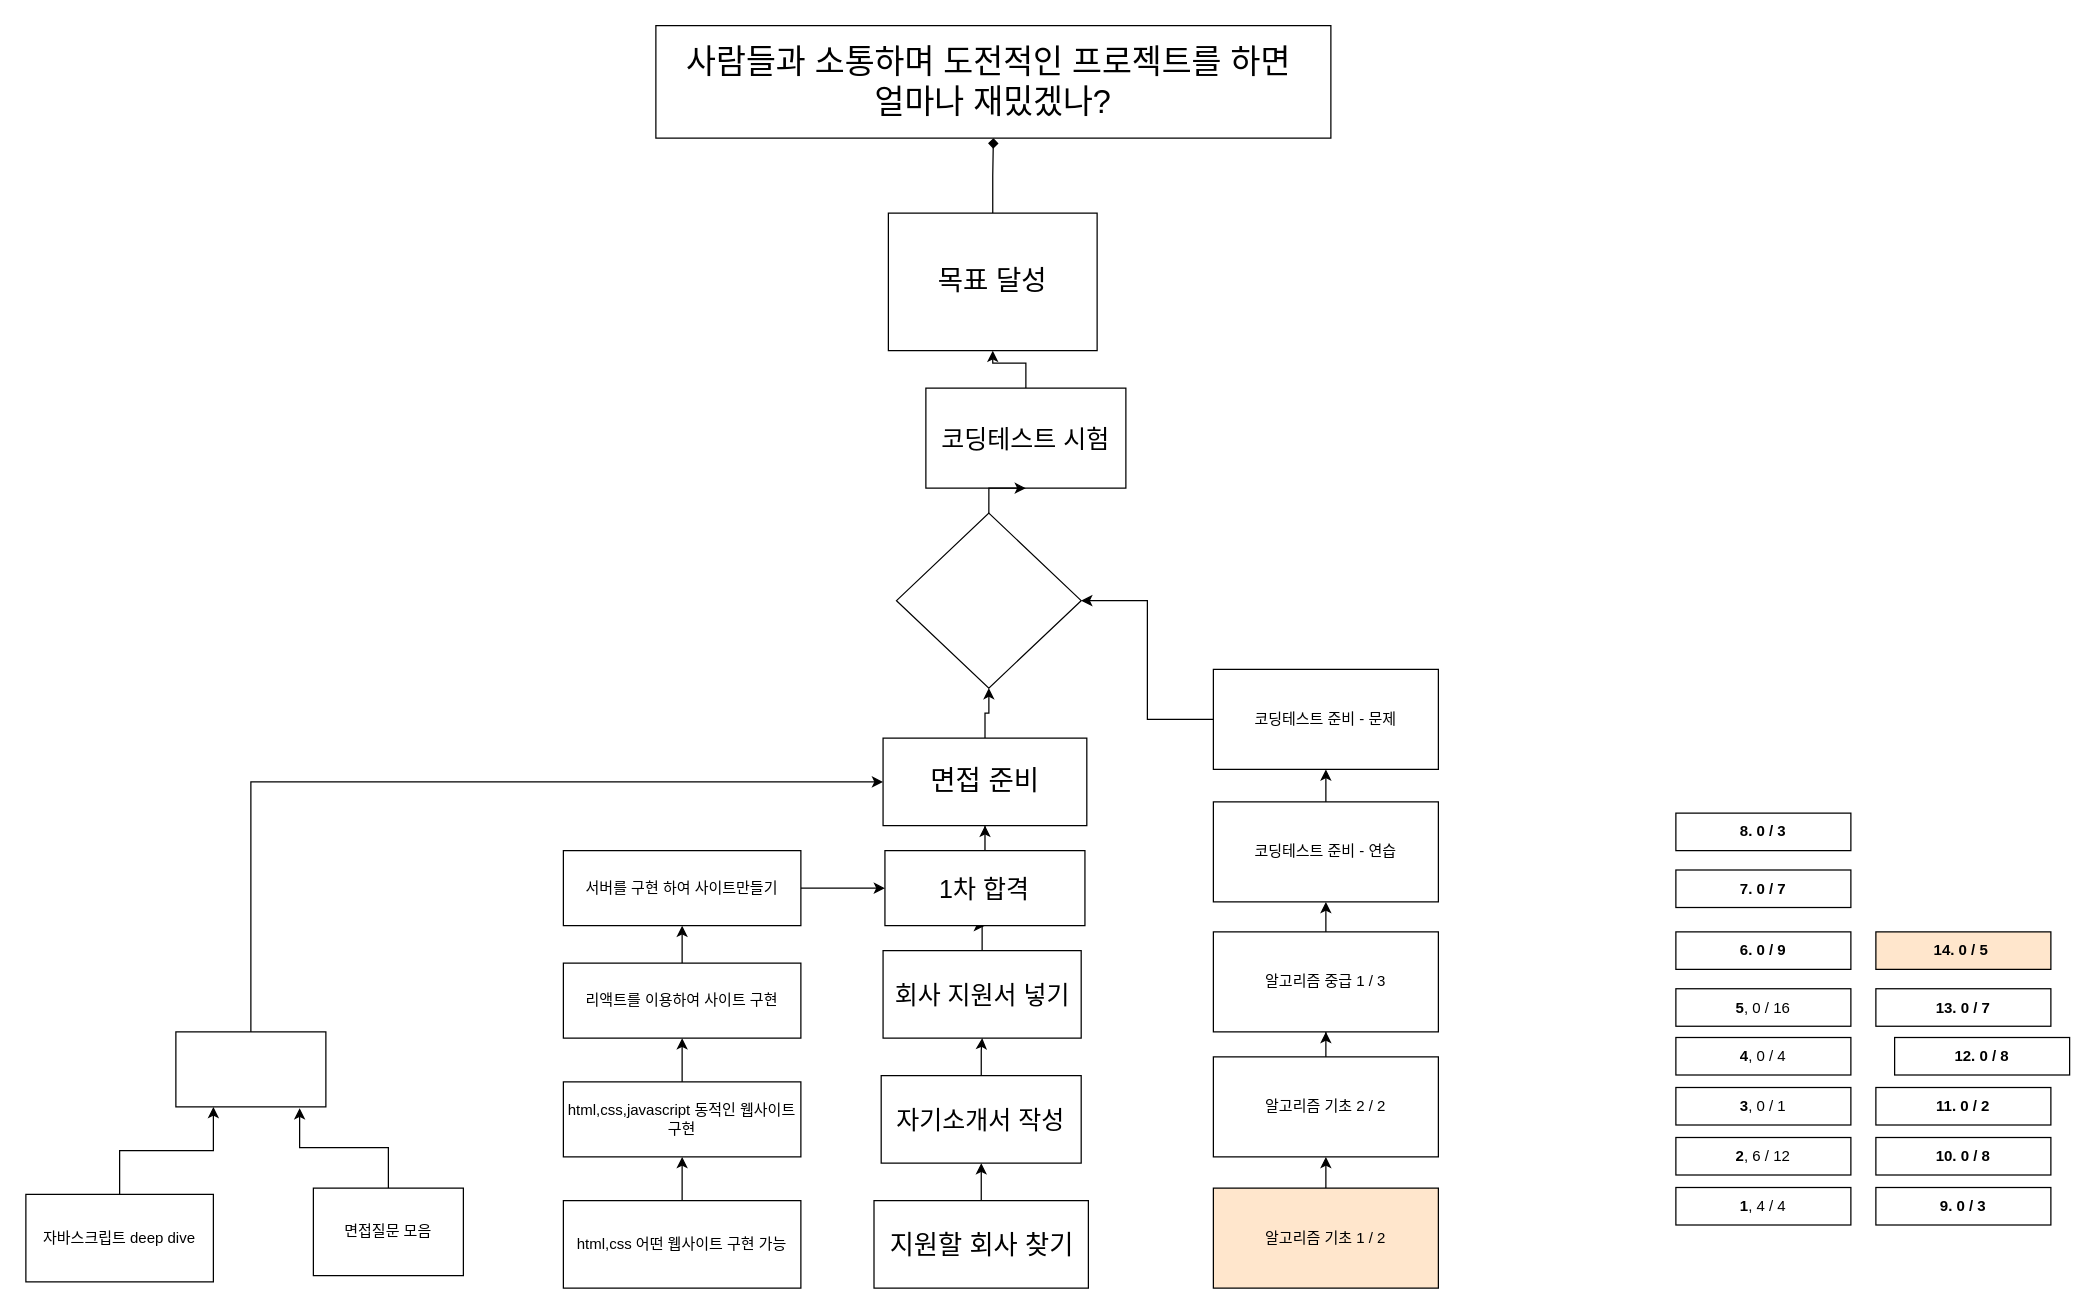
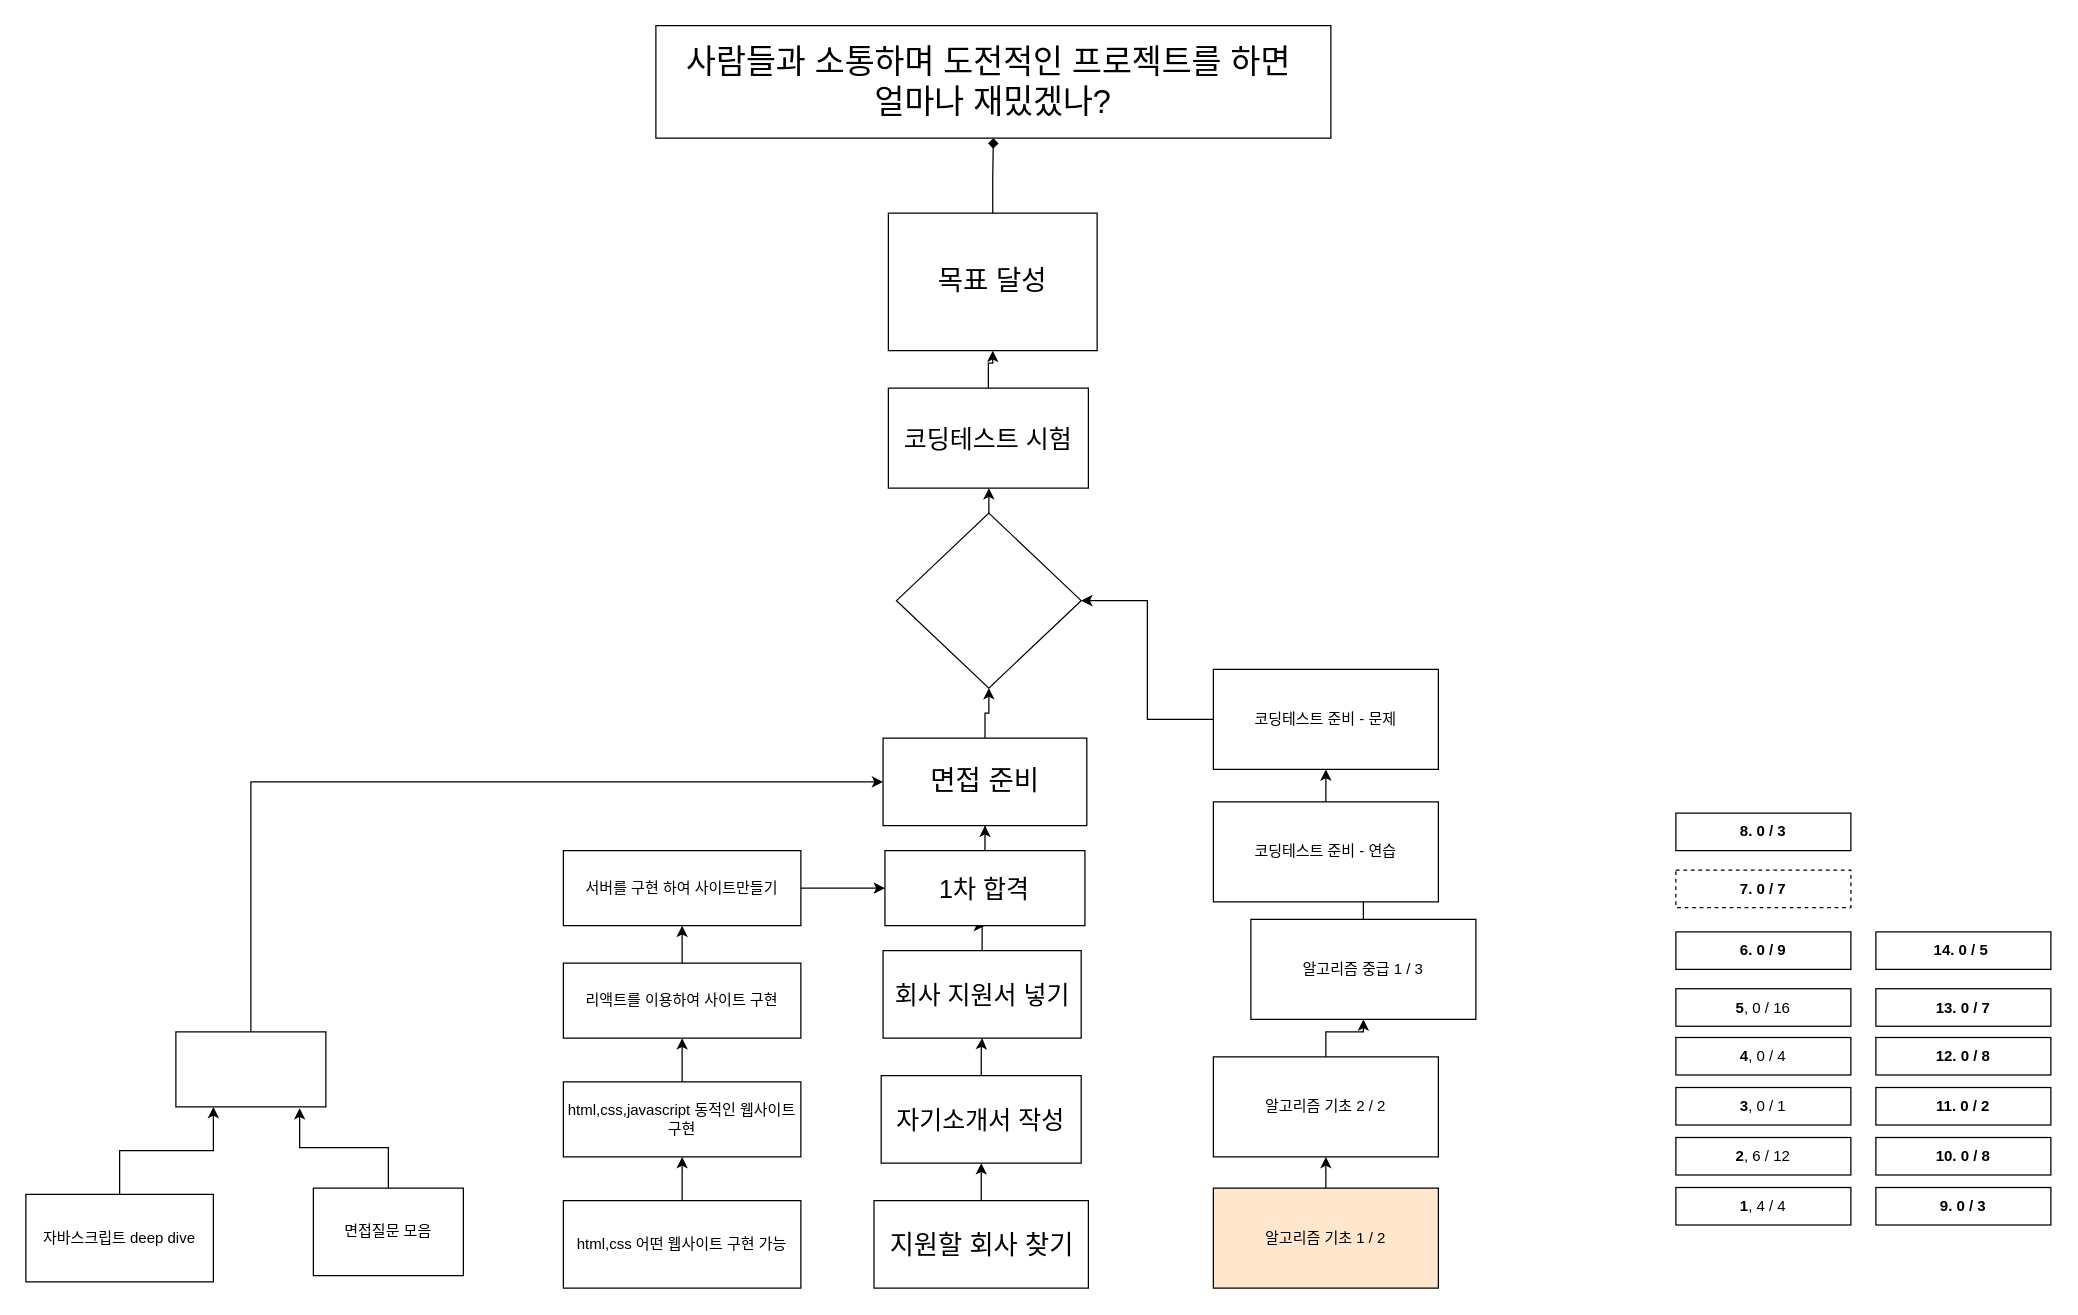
(1026, 438) -> (988, 438)
(1763, 889) -> (1763, 889)
(1963, 951) -> (1963, 951)
(1326, 982) -> (1363, 969)
(1982, 1056) -> (1963, 1056)
